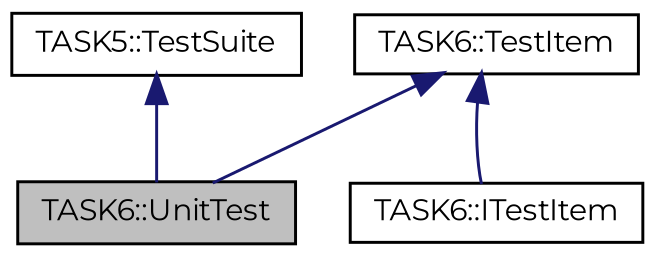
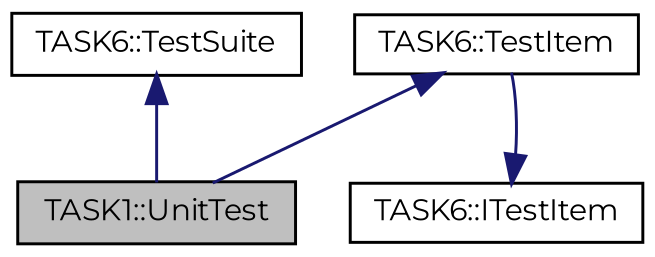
(157, 44) -> (157, 44)
(477, 143) -> (516, 113)
(157, 213) -> (157, 213)
